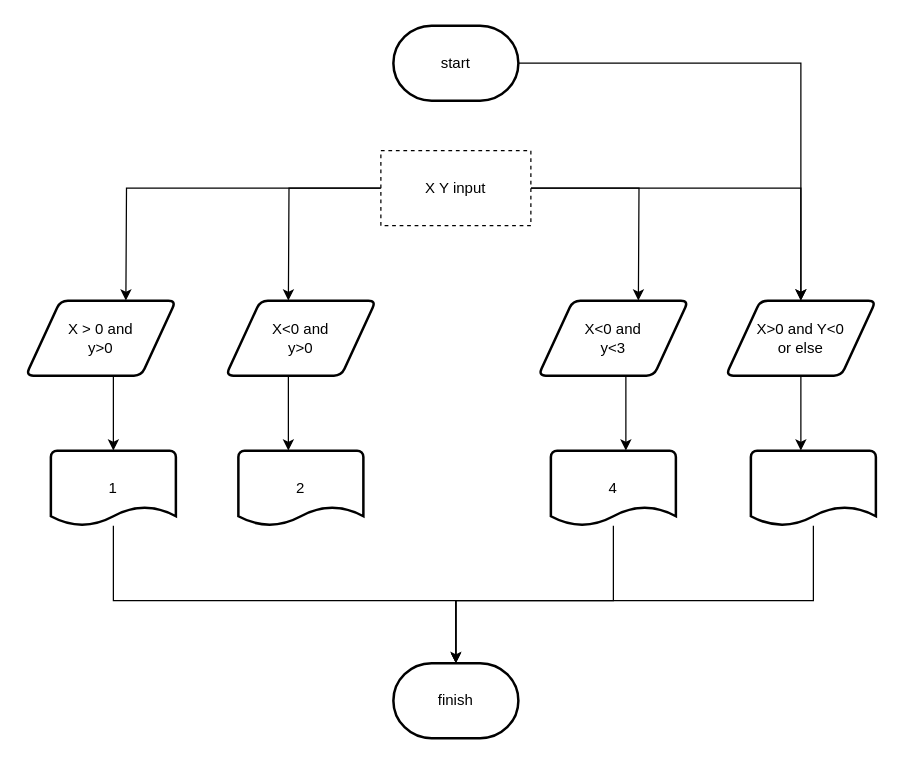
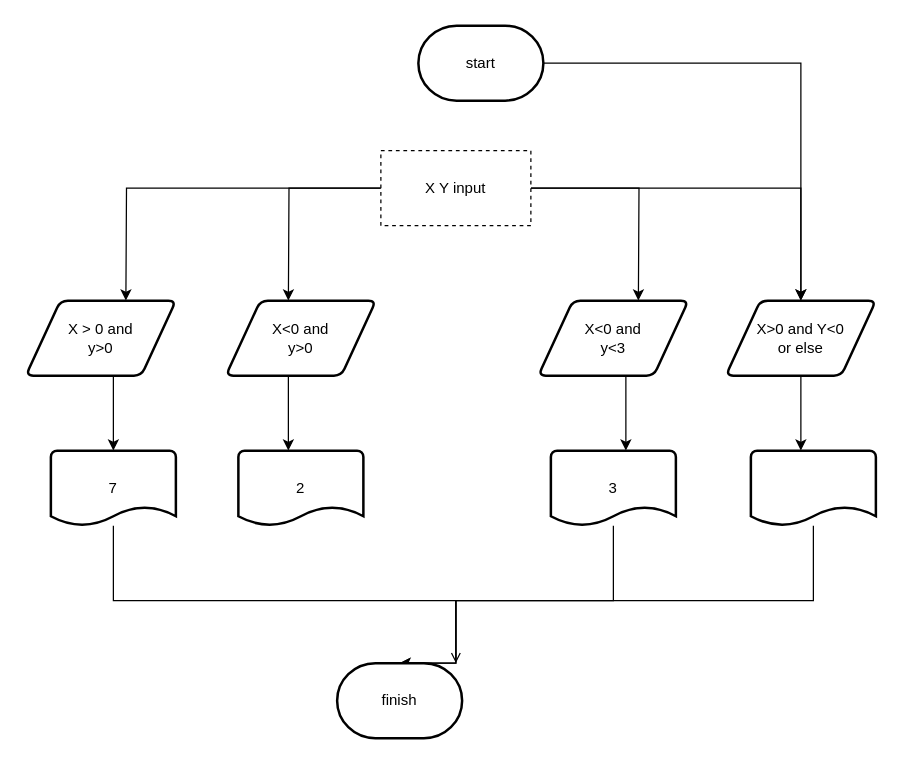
(456, 63) -> (481, 63)
(113, 488) -> (113, 488)
(613, 488) -> (613, 488)
(456, 701) -> (399, 701)
